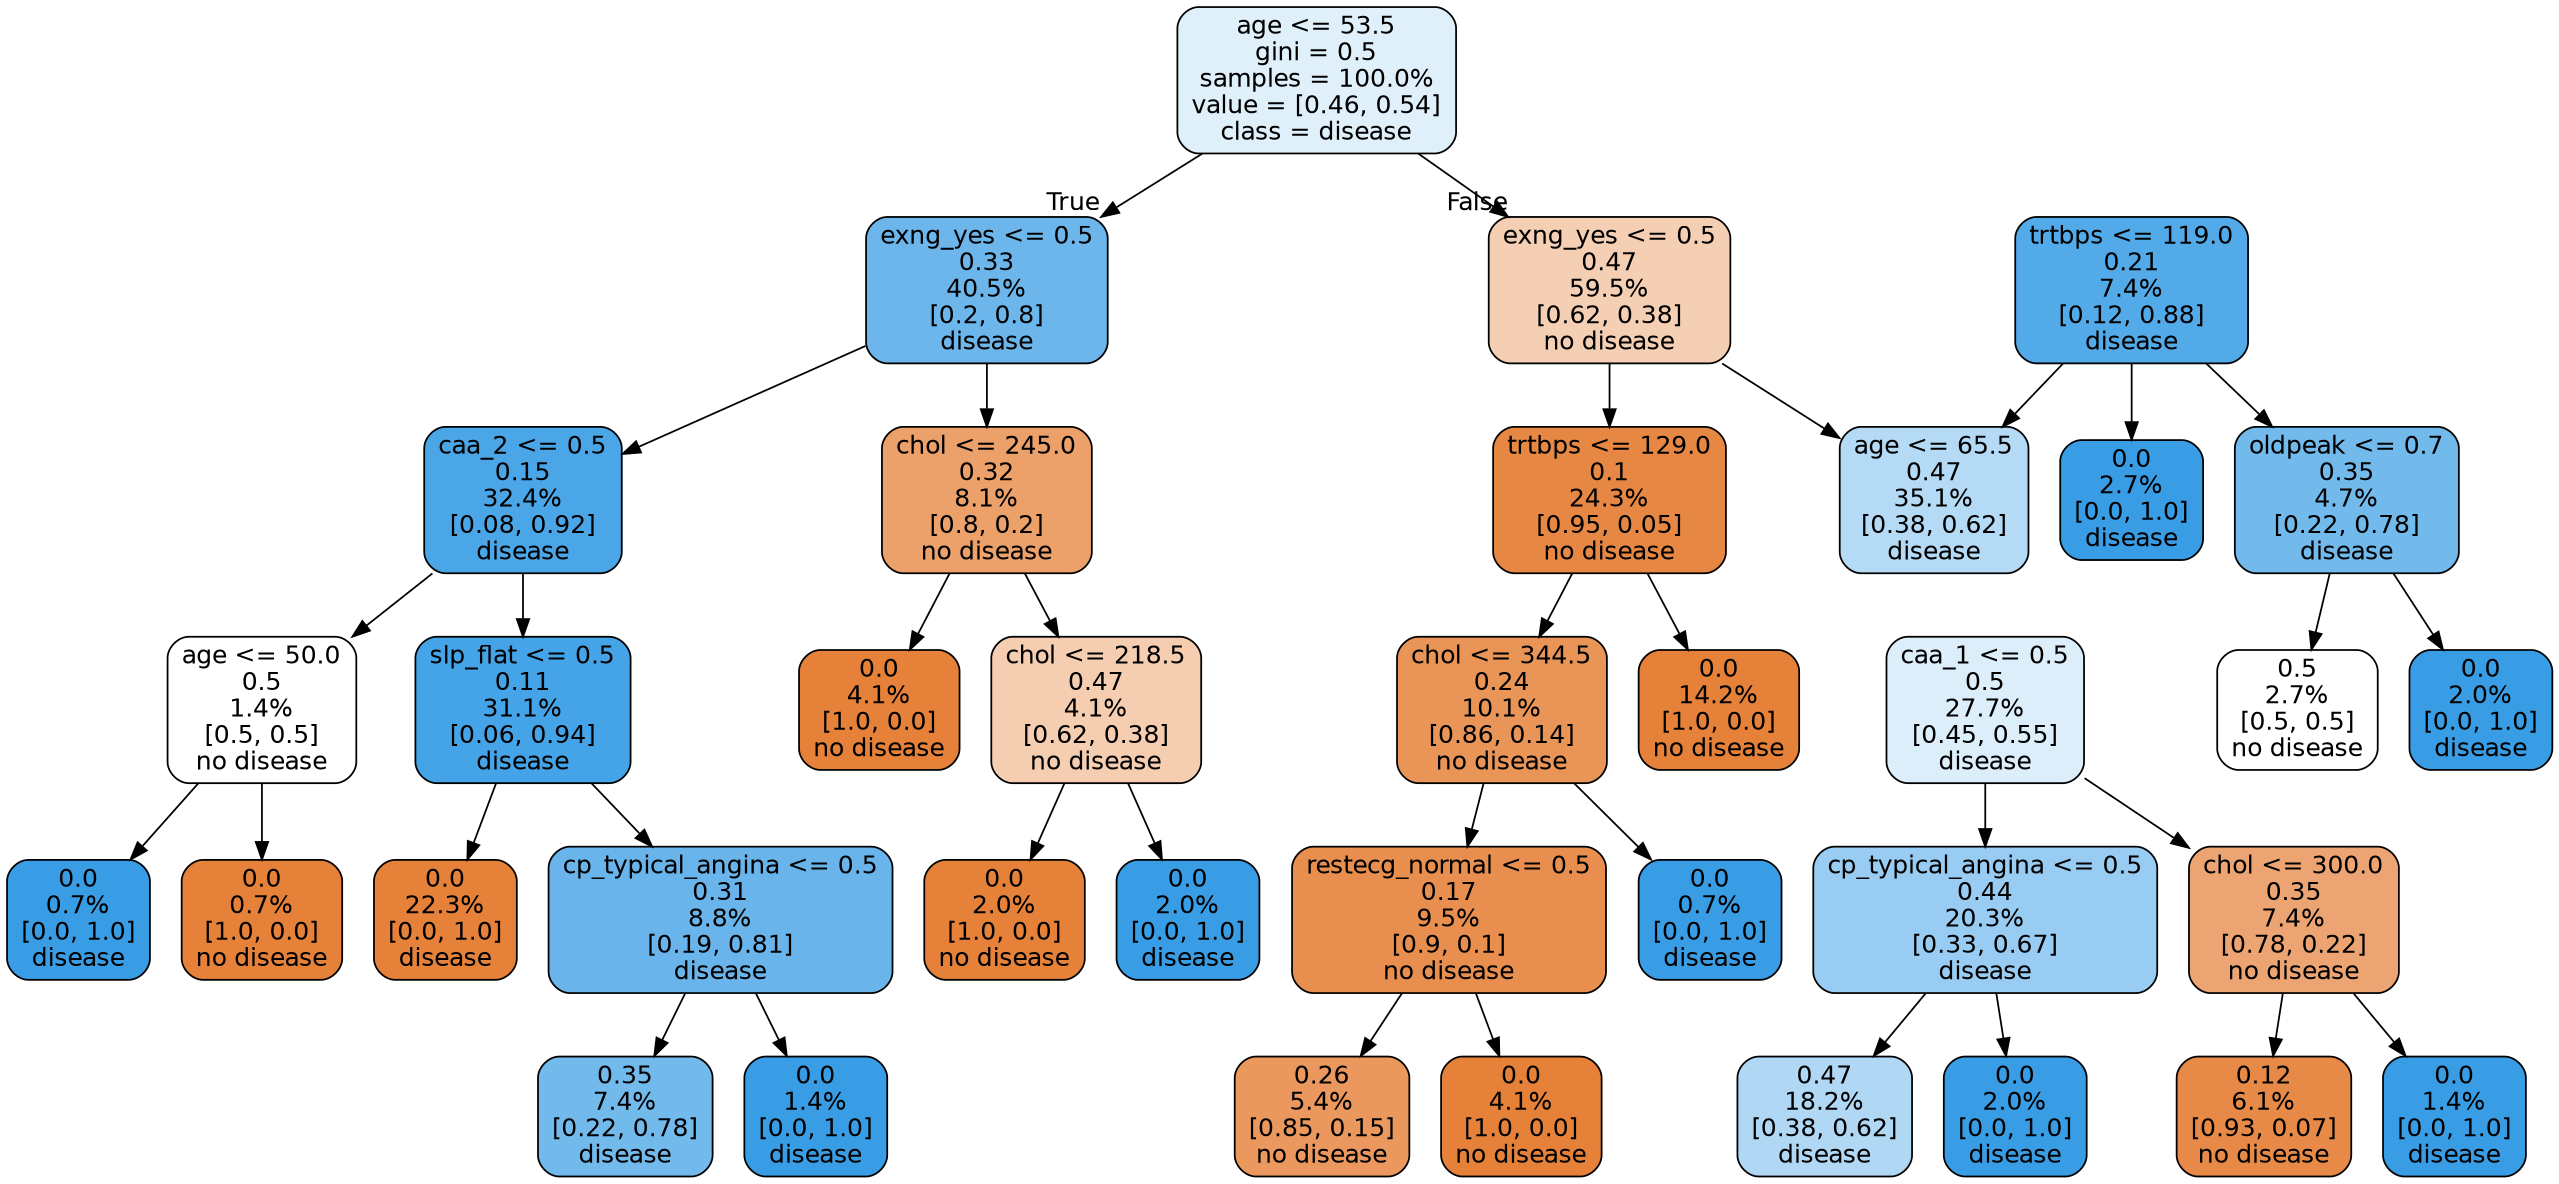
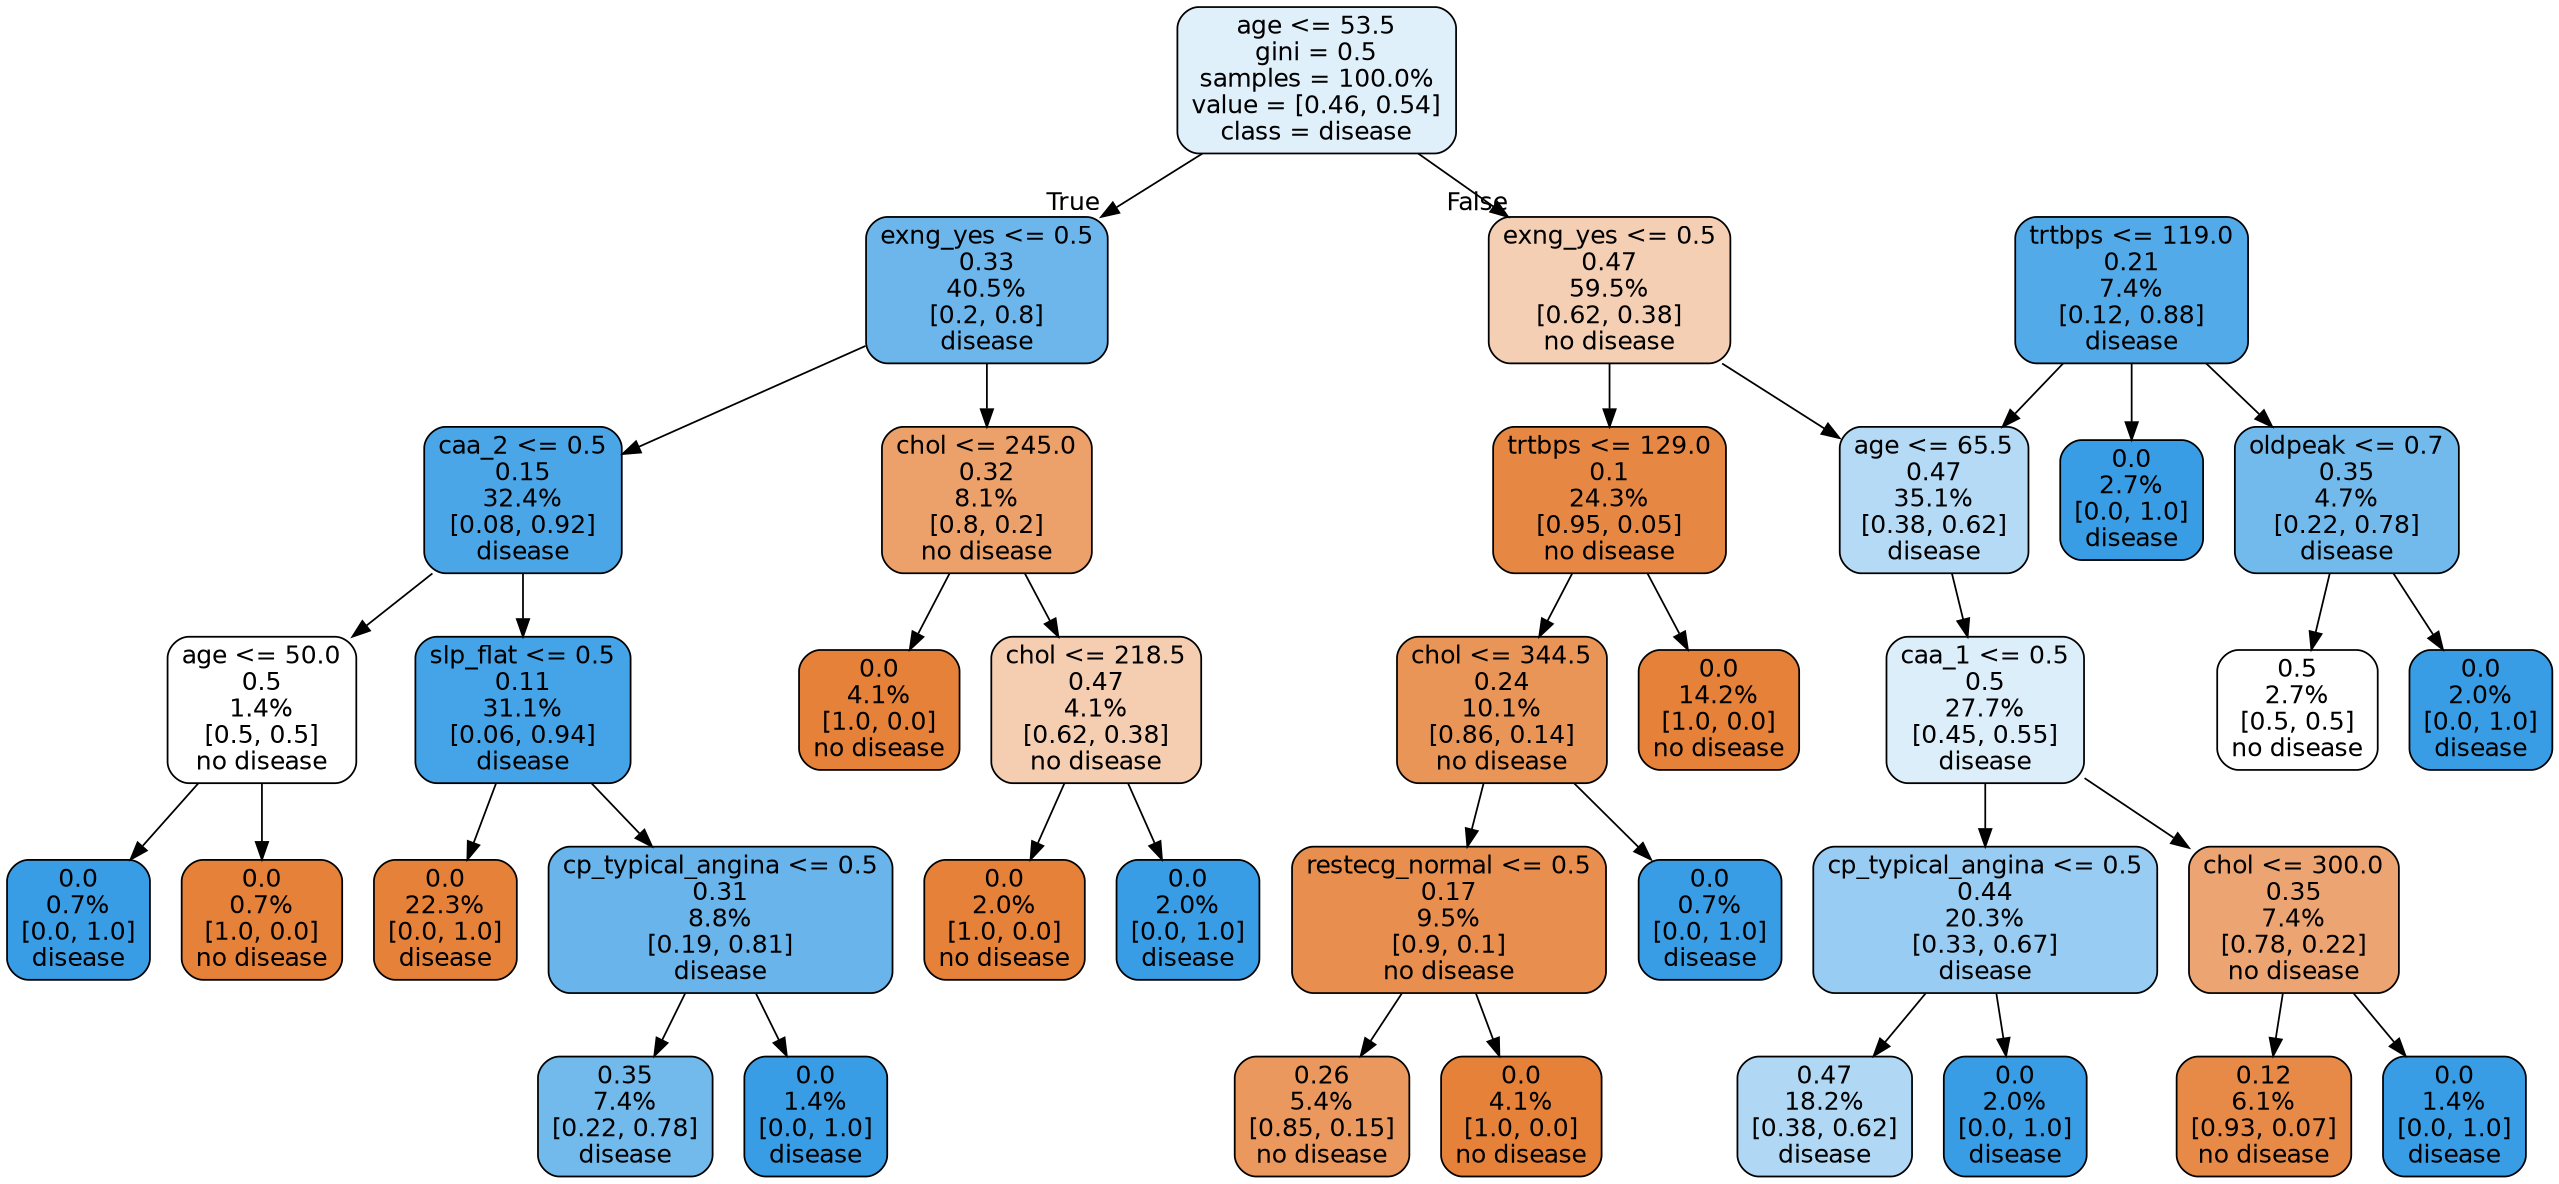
none -> (1958, 596)
